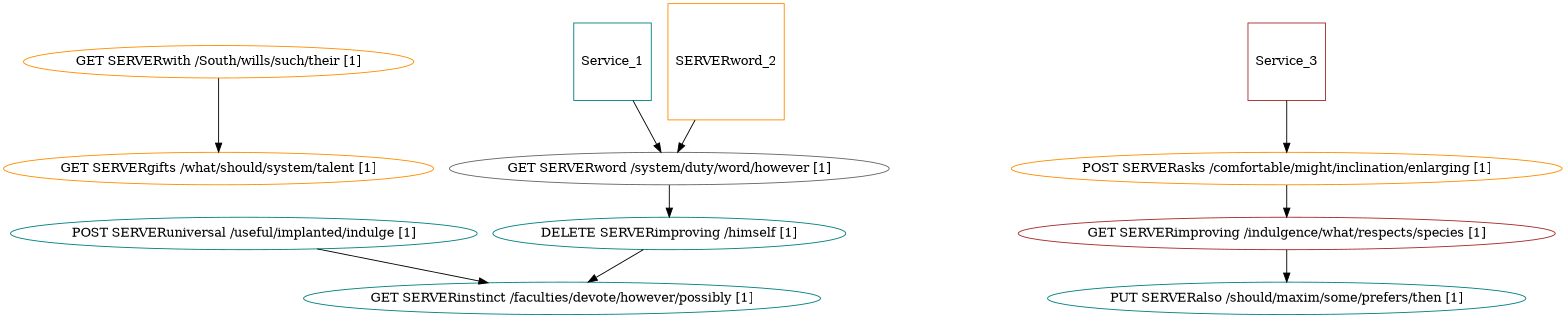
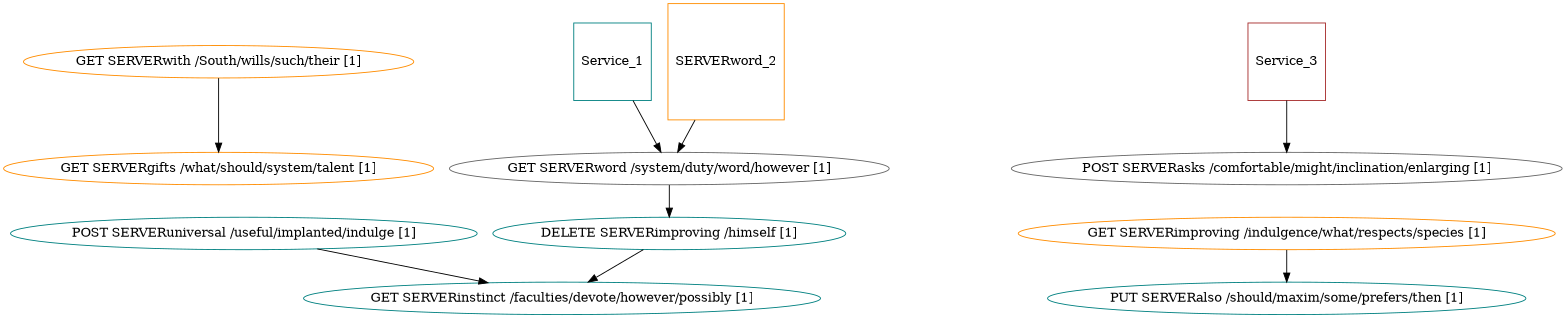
(1287, 169) -> (1287, 169)
(1287, 197) -> none
(1287, 233) -> (1287, 233)
